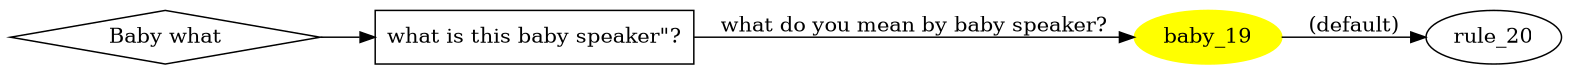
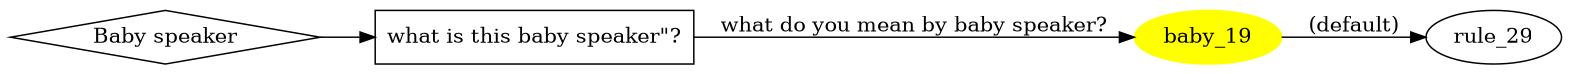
(165, 37) -> (165, 37)
(1494, 37) -> (1494, 37)
